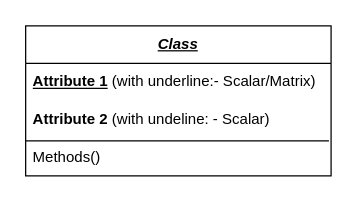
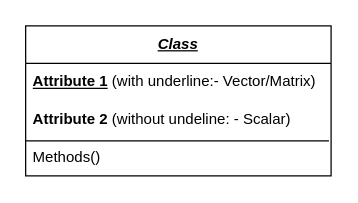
(179, 82) -> (179, 82)
(167, 119) -> (179, 119)
